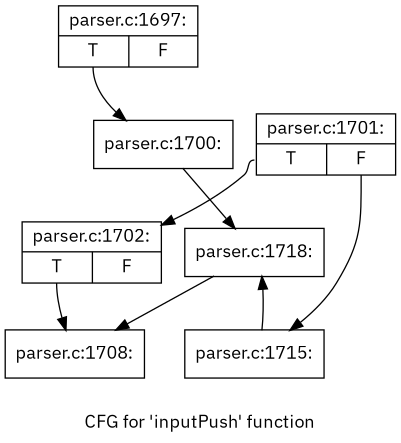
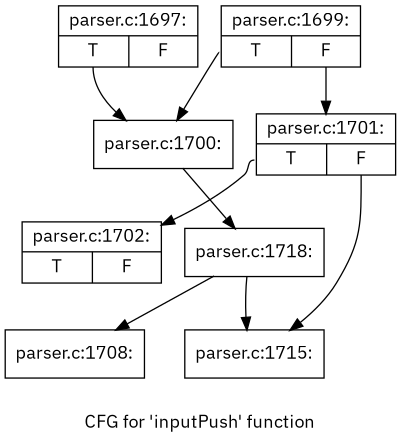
none -> (291, 36)
(58, 301) -> none
(263, 310) -> (246, 297)
